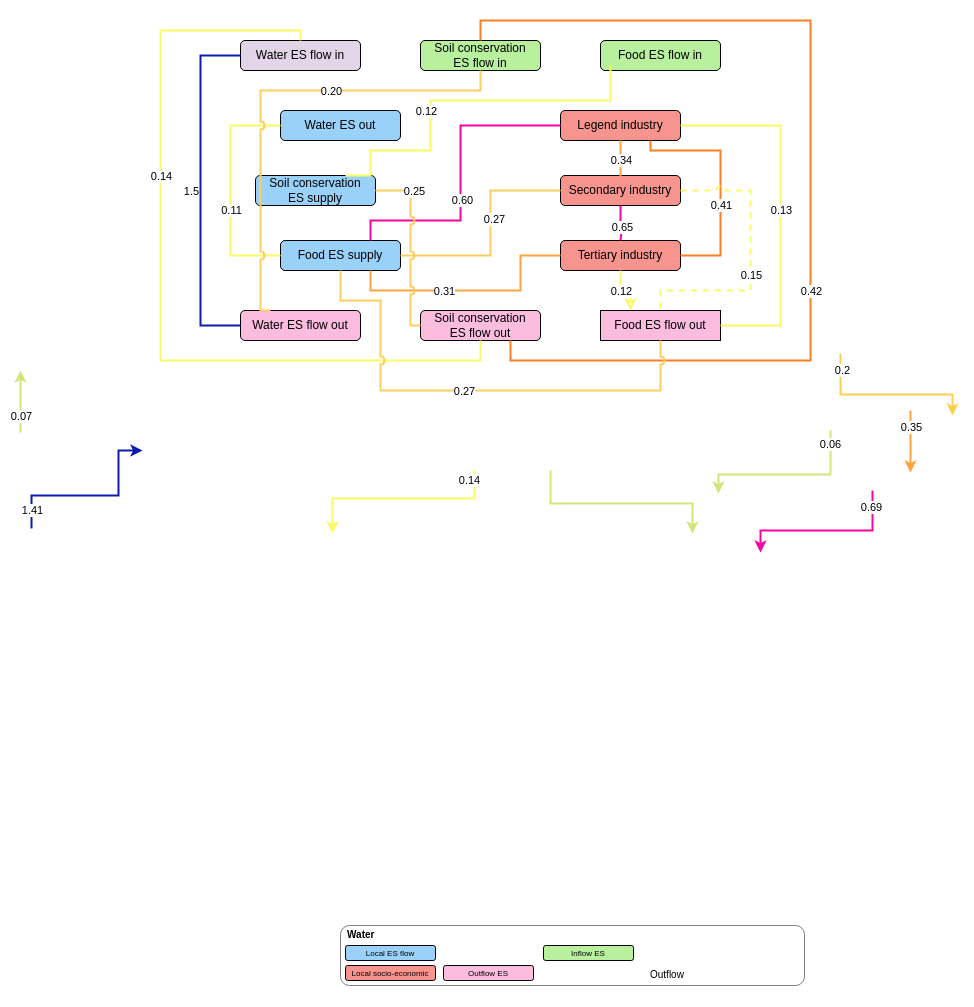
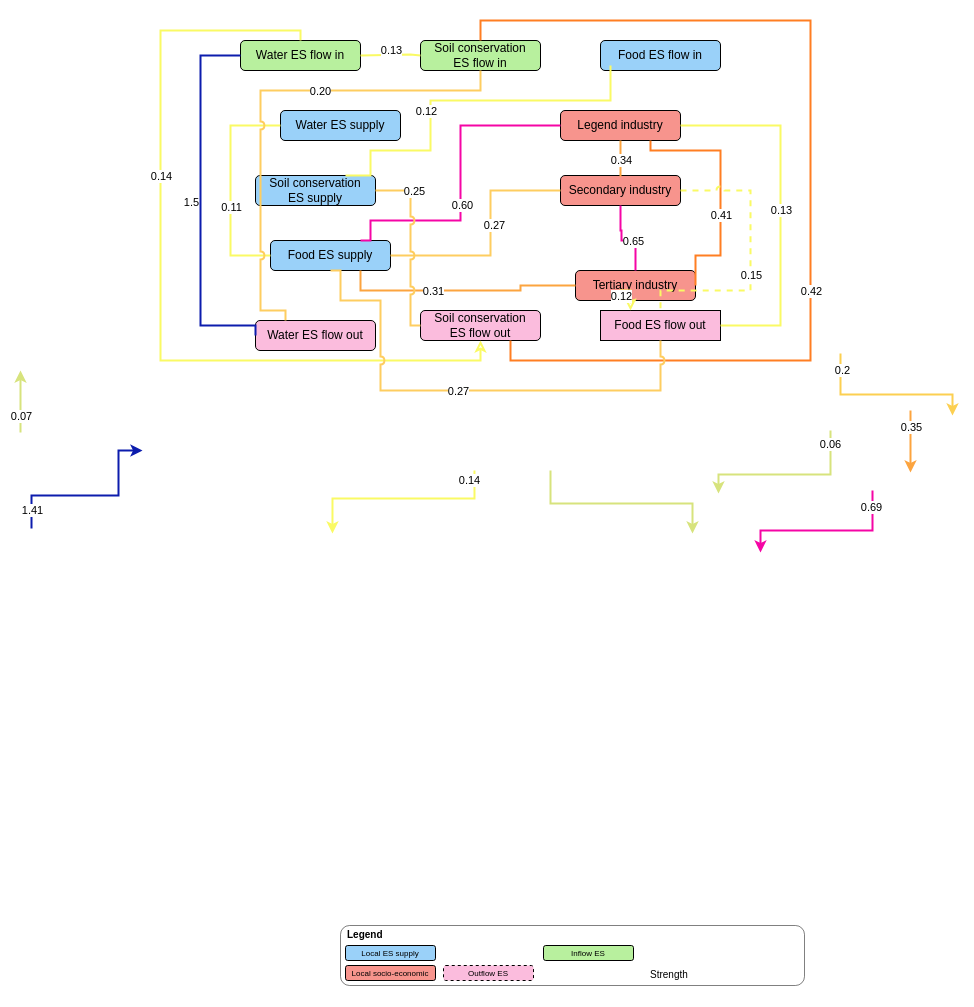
none -> (391, 55)
(301, 56) -> (301, 56)
(661, 56) -> (661, 56)
(341, 126) -> (341, 126)
(341, 256) -> (331, 256)
(621, 256) -> (636, 286)
(301, 326) -> (316, 336)
(481, 347) -> (481, 351)
(364, 935) -> (368, 935)
(391, 954) -> (391, 954)
(489, 973) -> (489, 973)
(672, 975) -> (677, 975)
